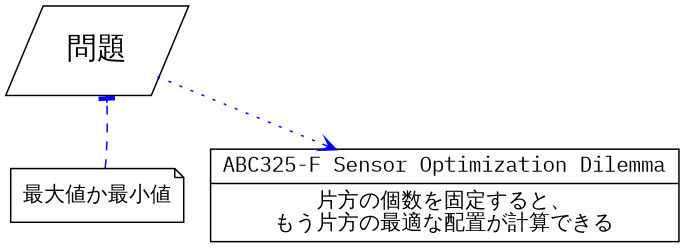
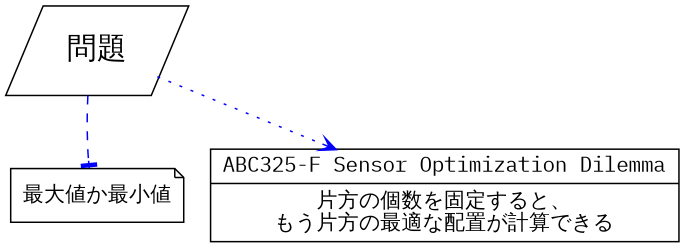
(107, 136) -> (87, 128)
